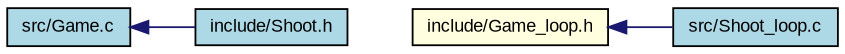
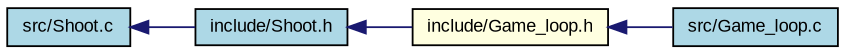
(69, 27) -> (69, 27)
none -> (389, 27)
(756, 27) -> (756, 27)
